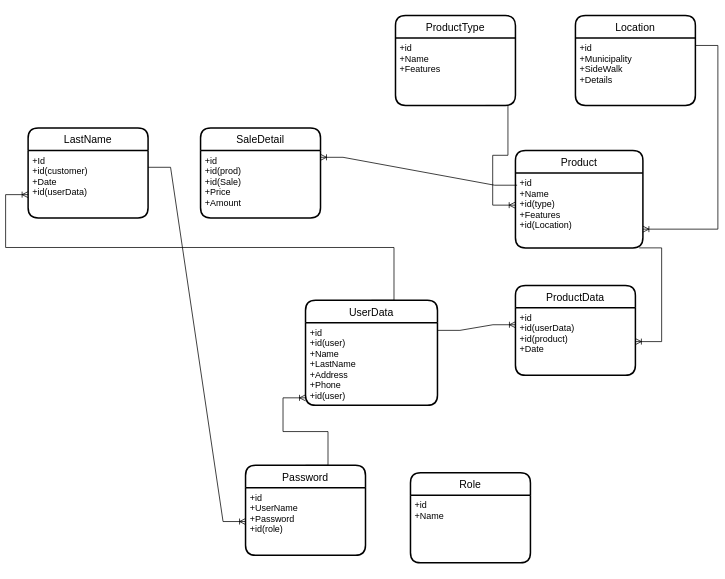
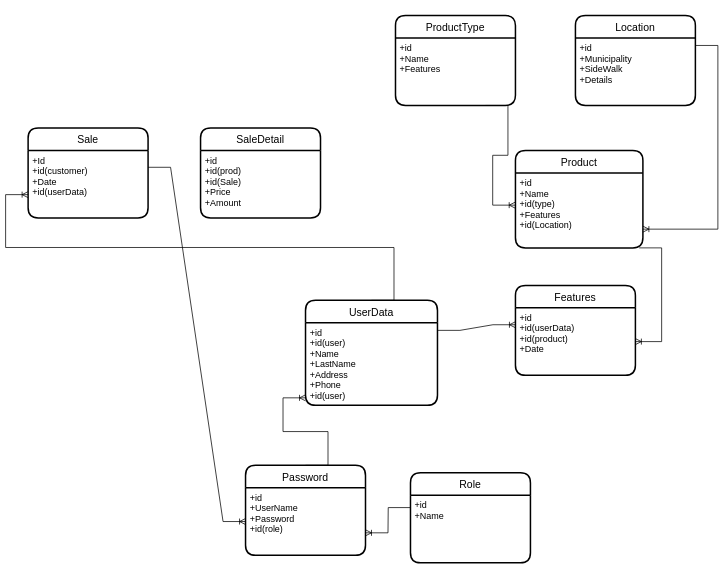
(88, 140) -> (88, 140)
(418, 171) -> none
(575, 297) -> (575, 297)
none -> (392, 508)
